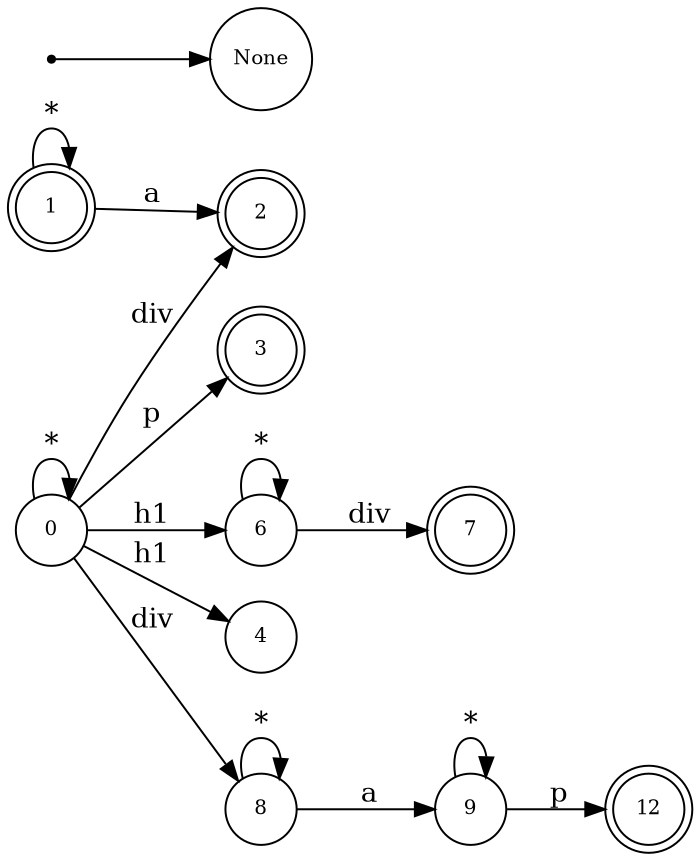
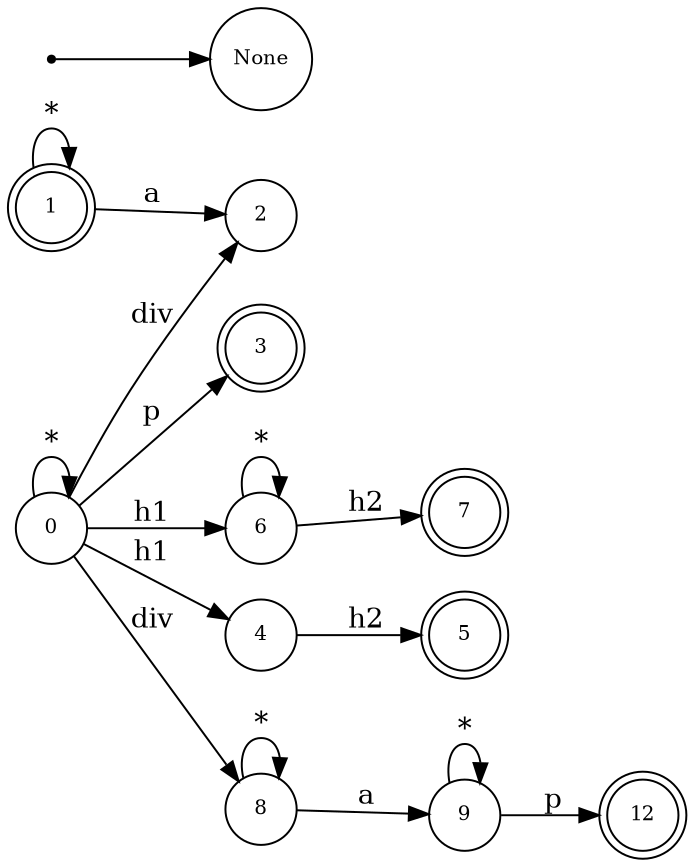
(261, 214) -> (261, 216)
(370, 515) -> (367, 504)
none -> (465, 635)
